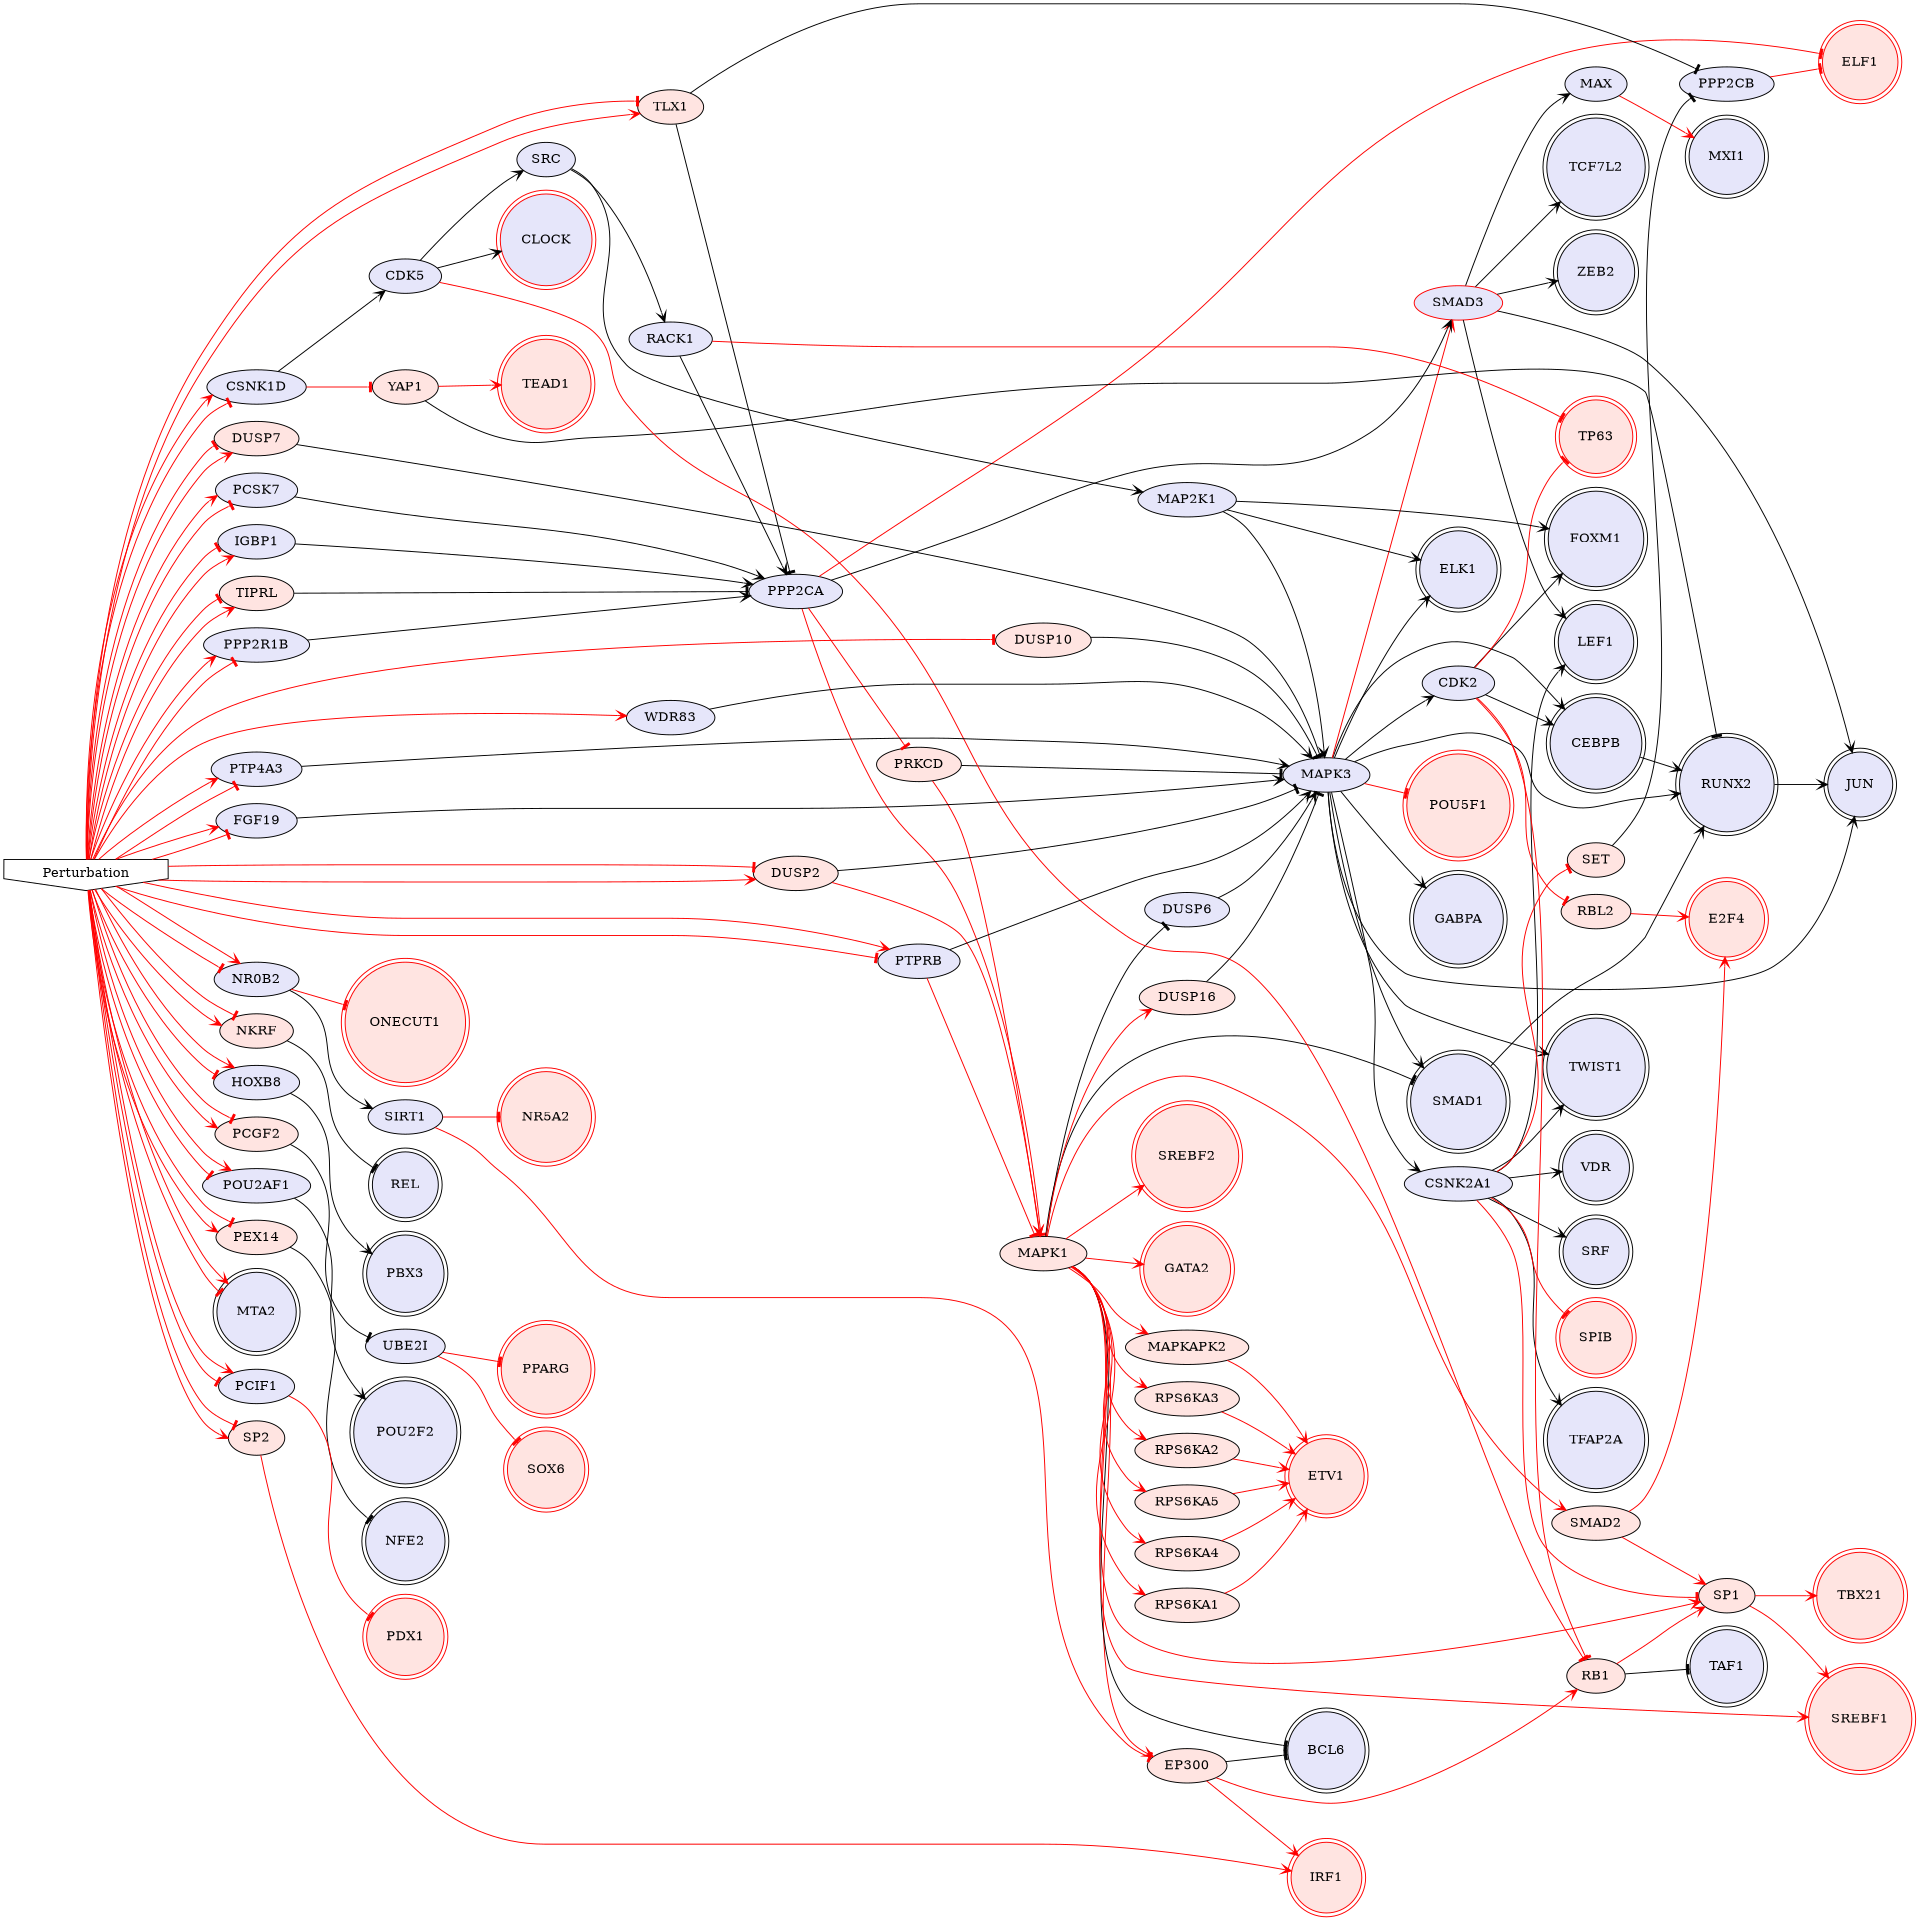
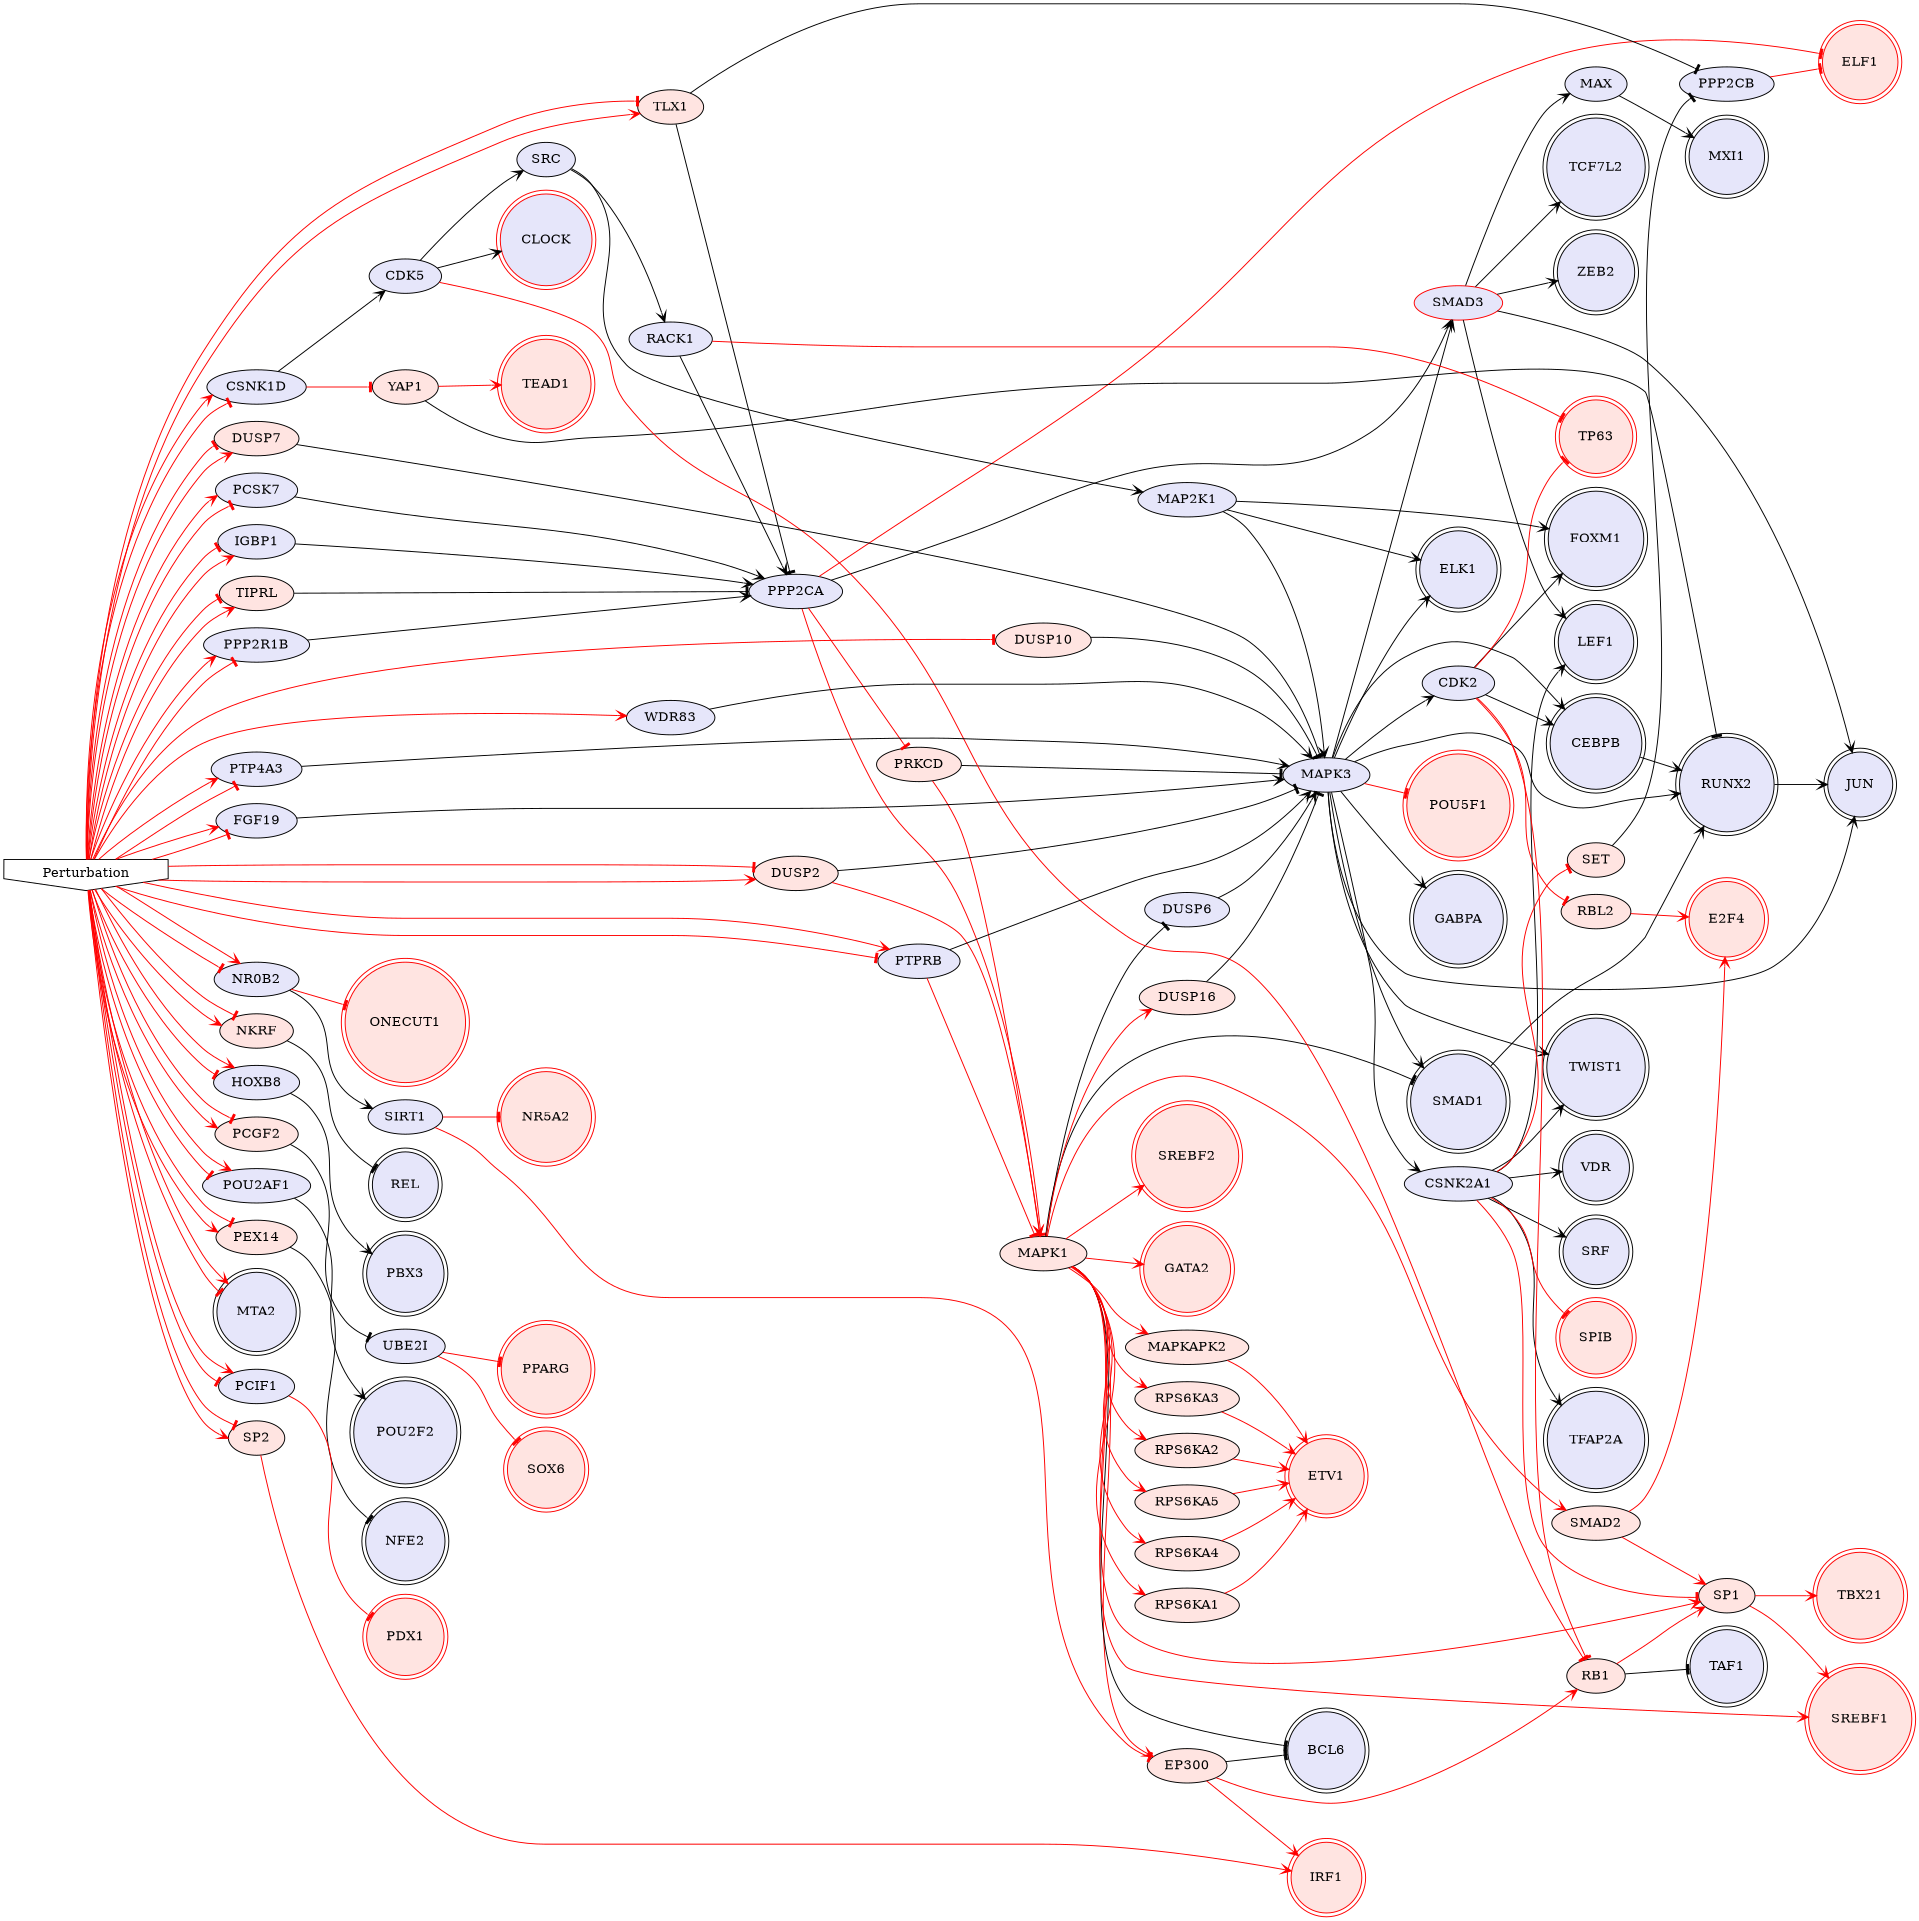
(1652, 114) -> (1652, 114)
(1391, 544) -> (1391, 544)
